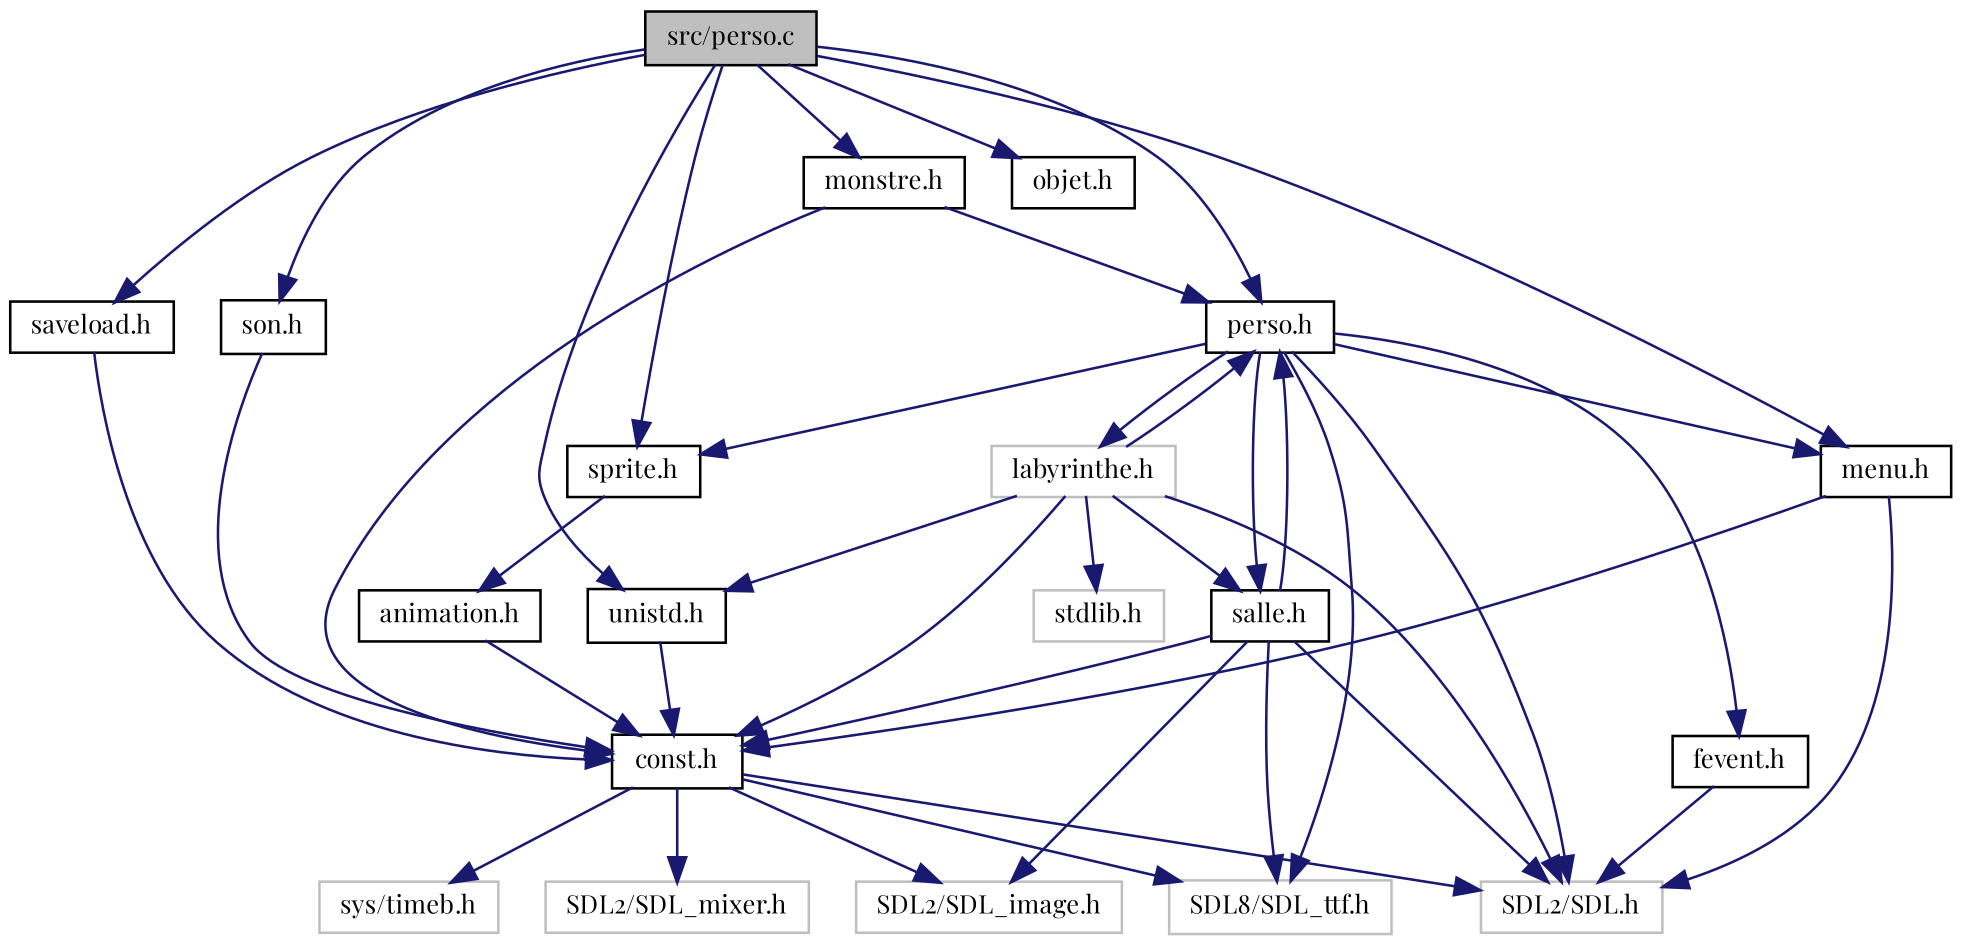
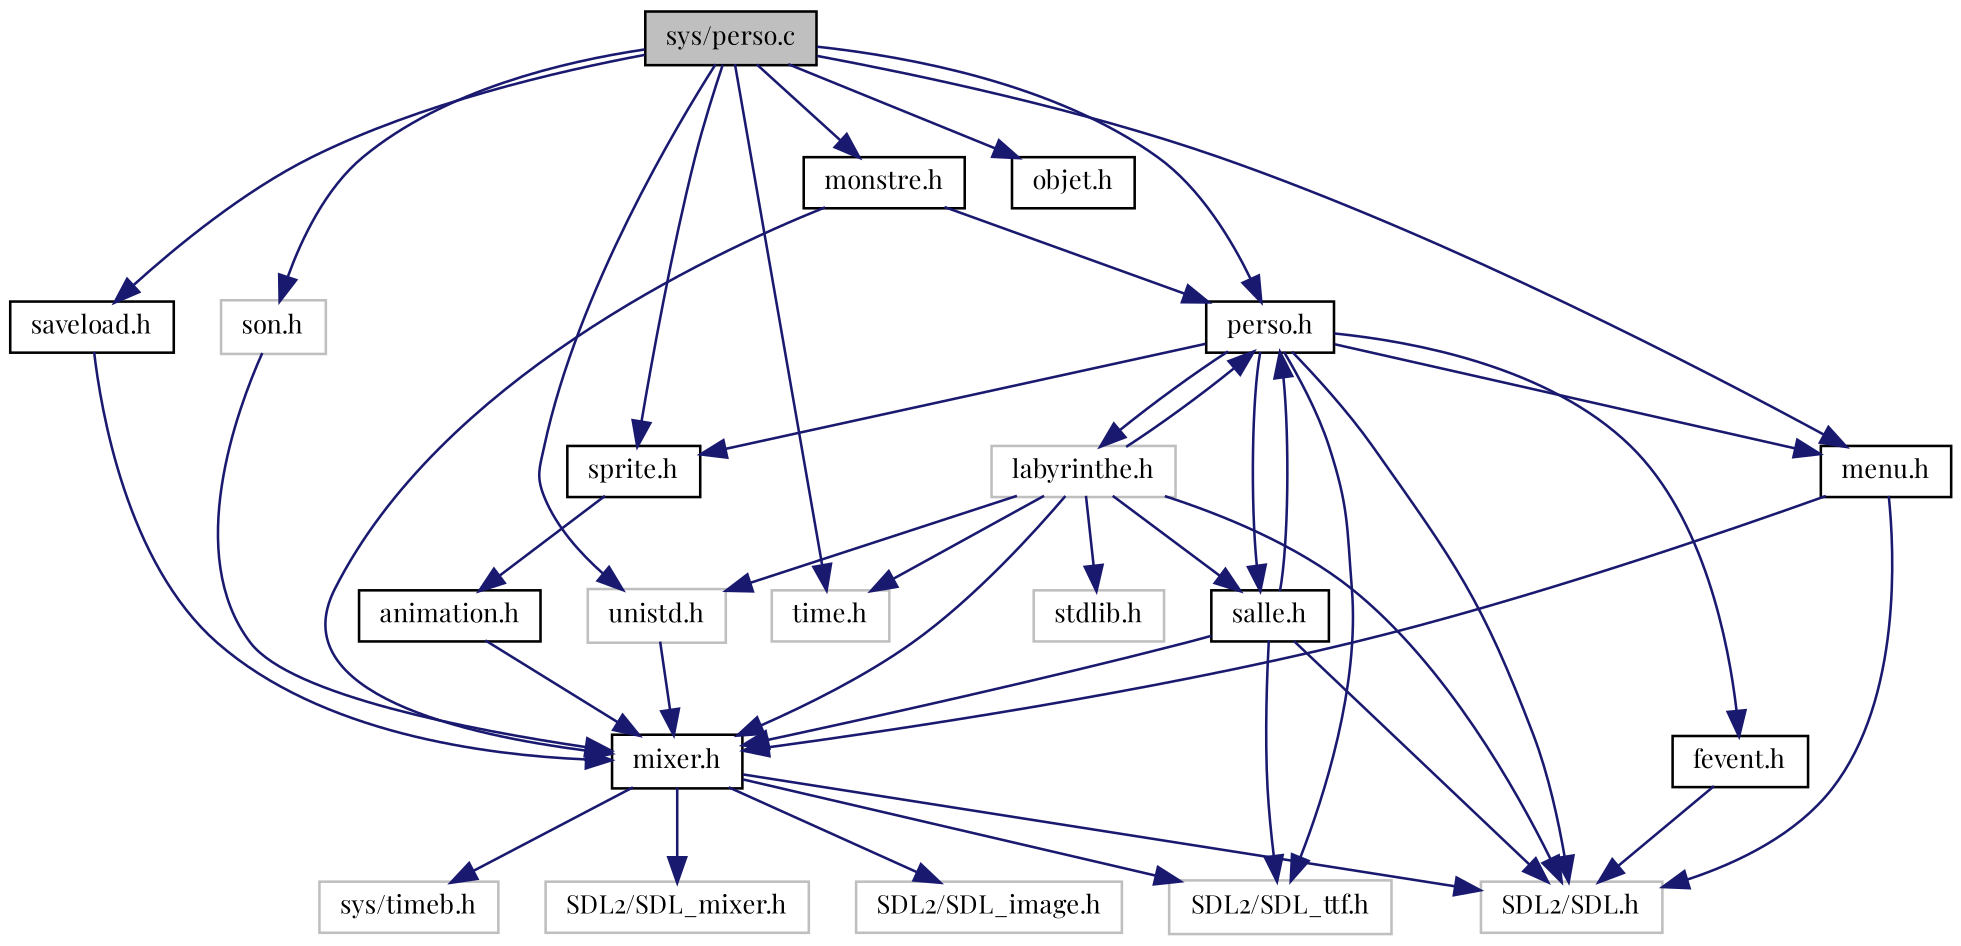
(731, 38) -> (731, 38)
(273, 327) -> (273, 327)
(657, 616) -> (657, 616)
none -> (831, 616)
(1139, 752) -> none
(677, 762) -> (677, 762)
(1280, 907) -> (1280, 907)
